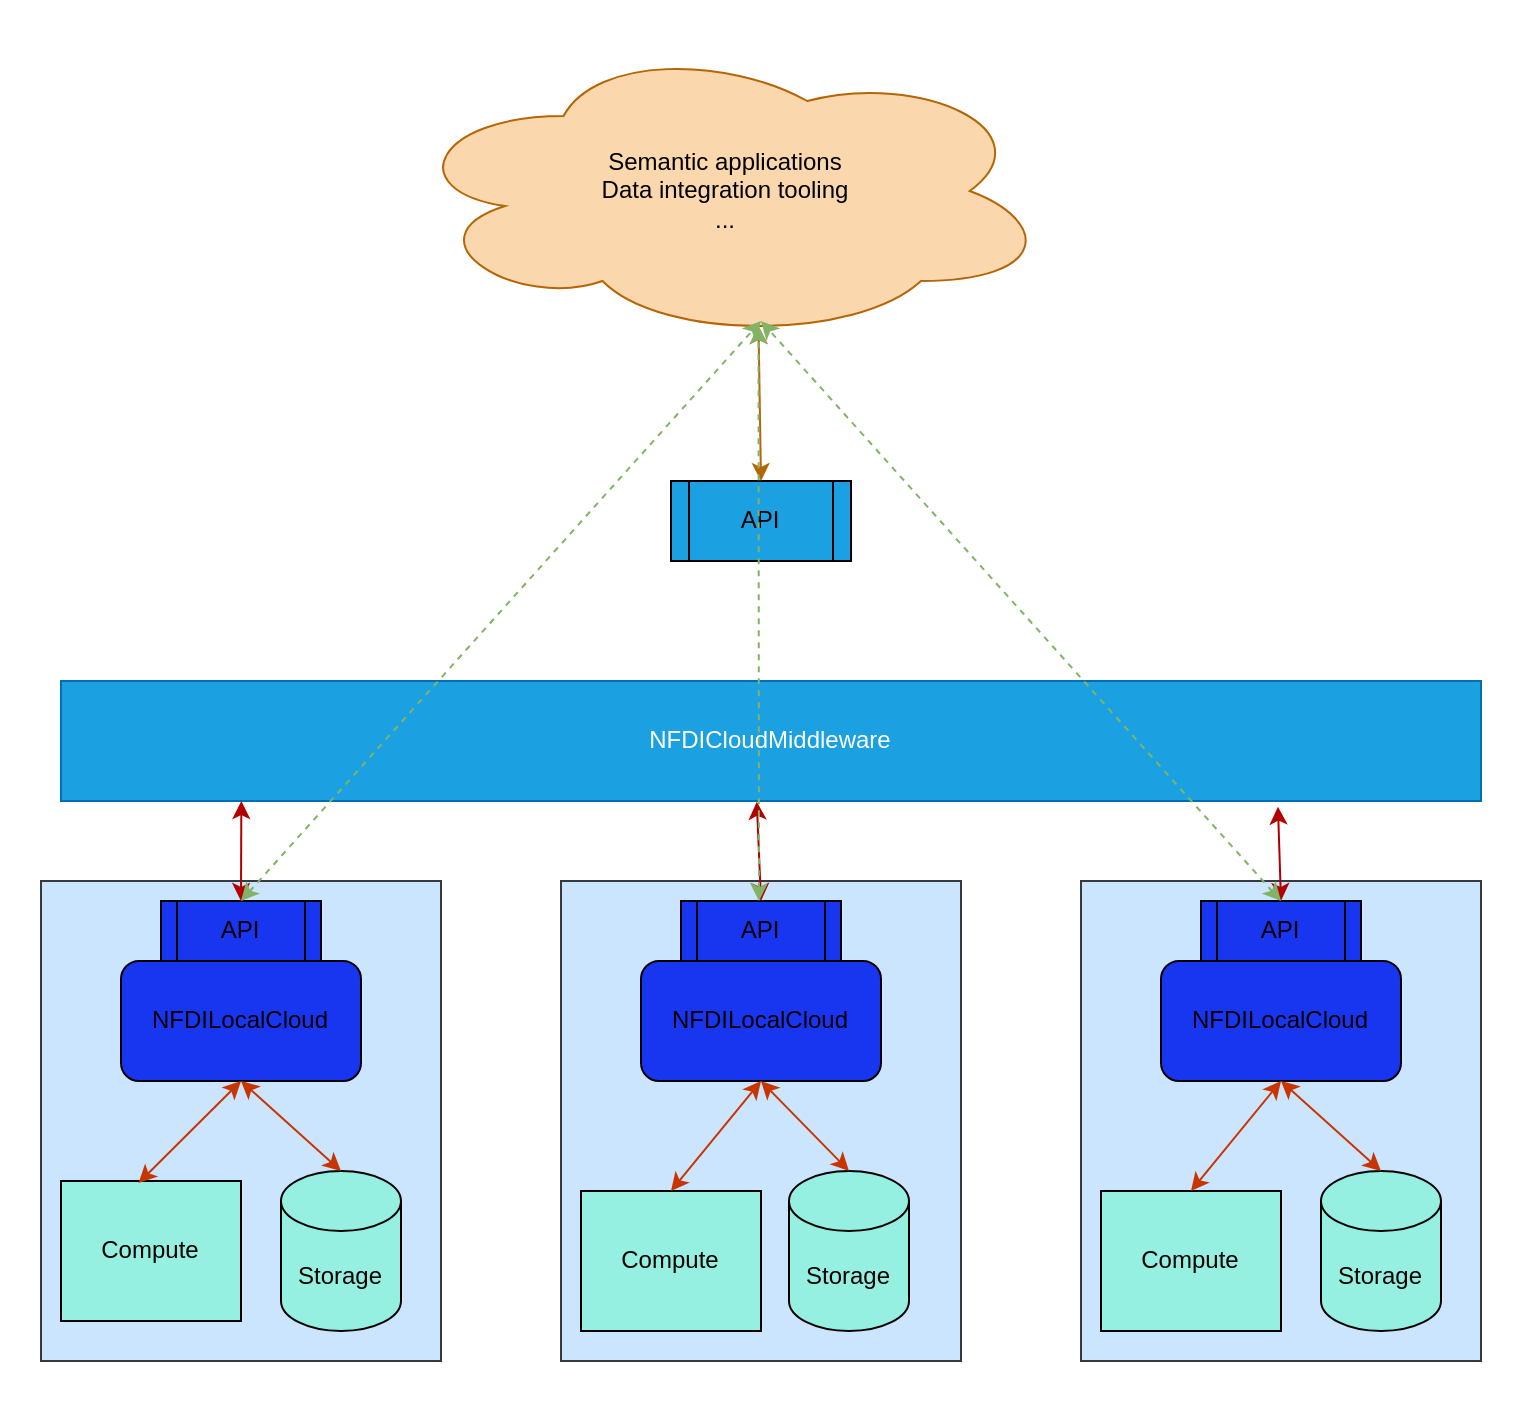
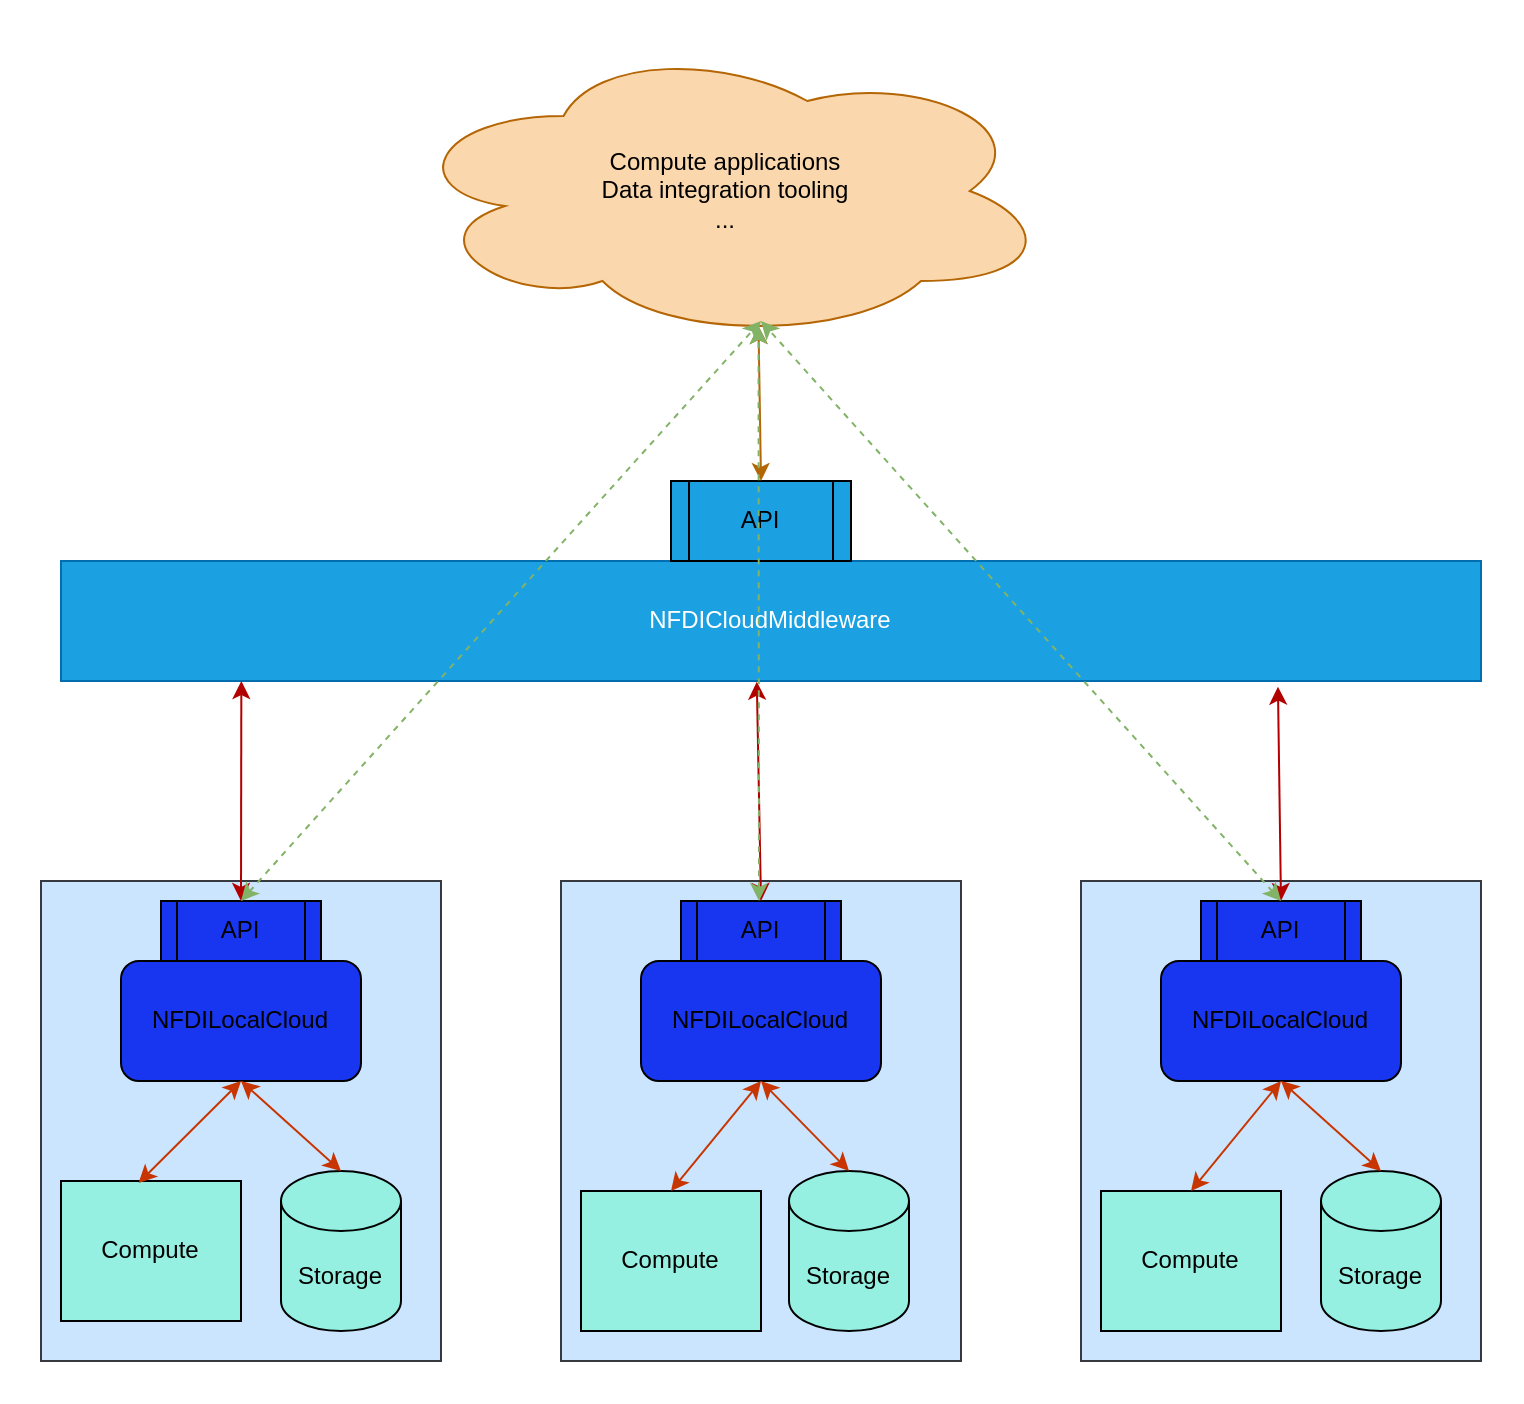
(726, 191) -> (726, 191)
(771, 741) -> (771, 621)
